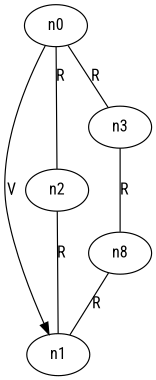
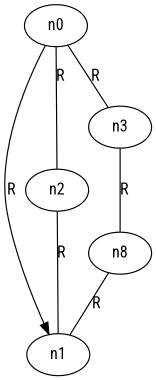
(12, 190) -> (12, 190)
